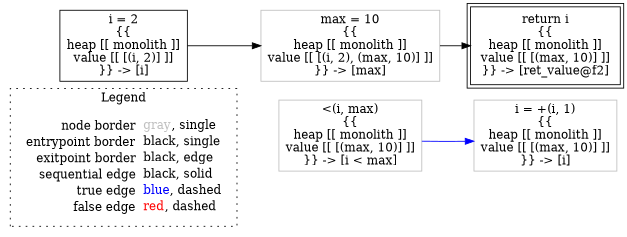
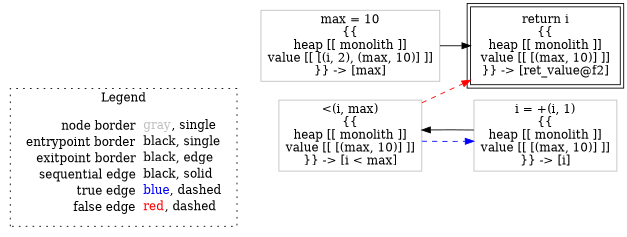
(124, 46) -> none
none -> (442, 93)
none -> (452, 130)
(443, 141) -> (443, 141)
